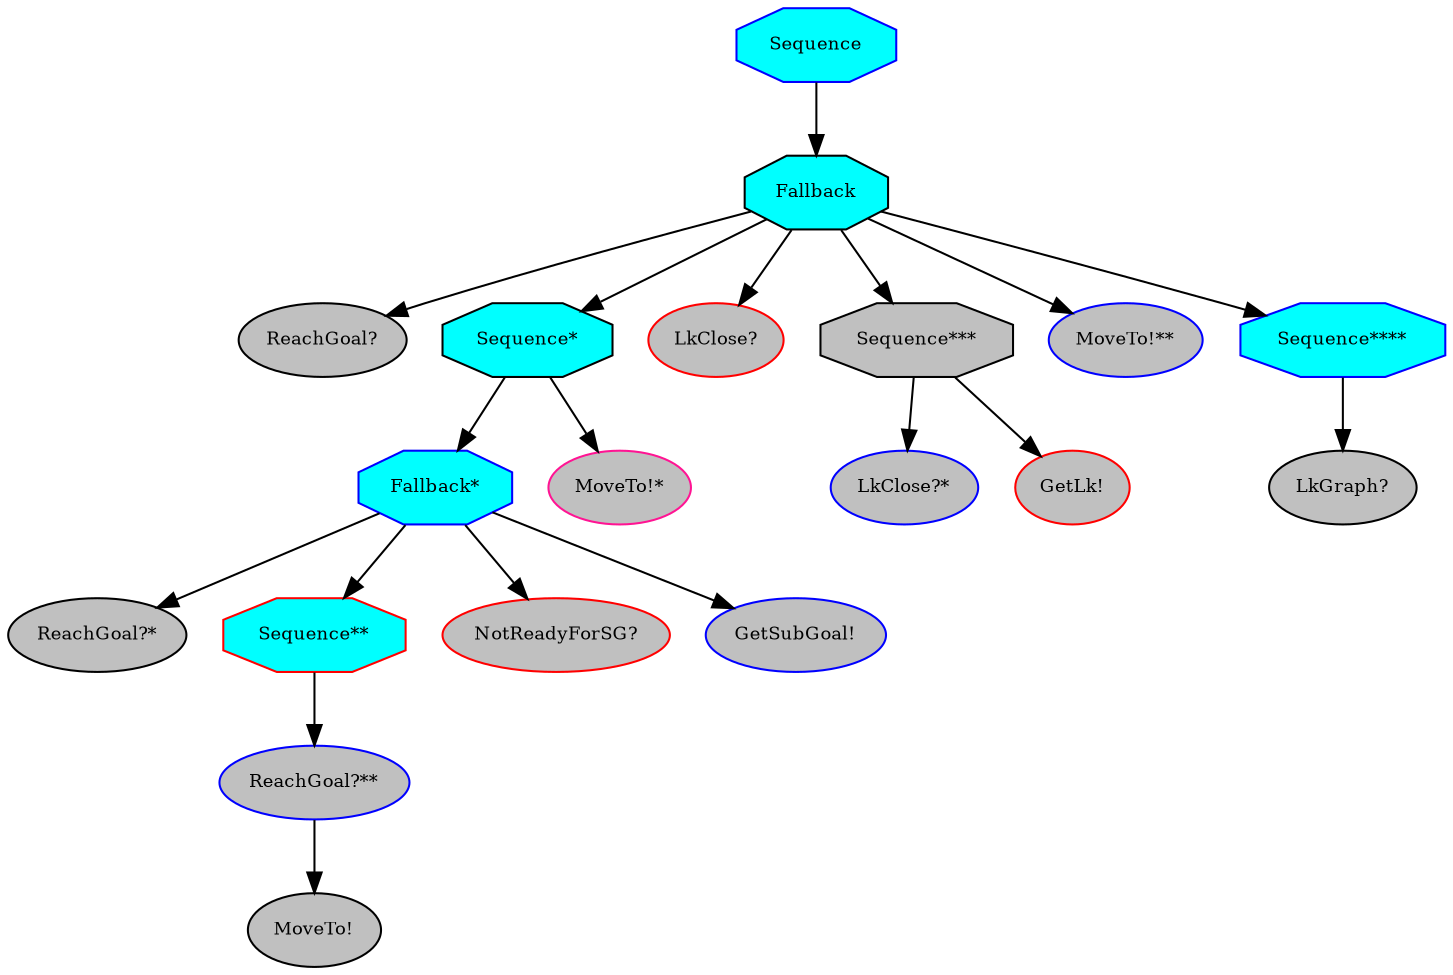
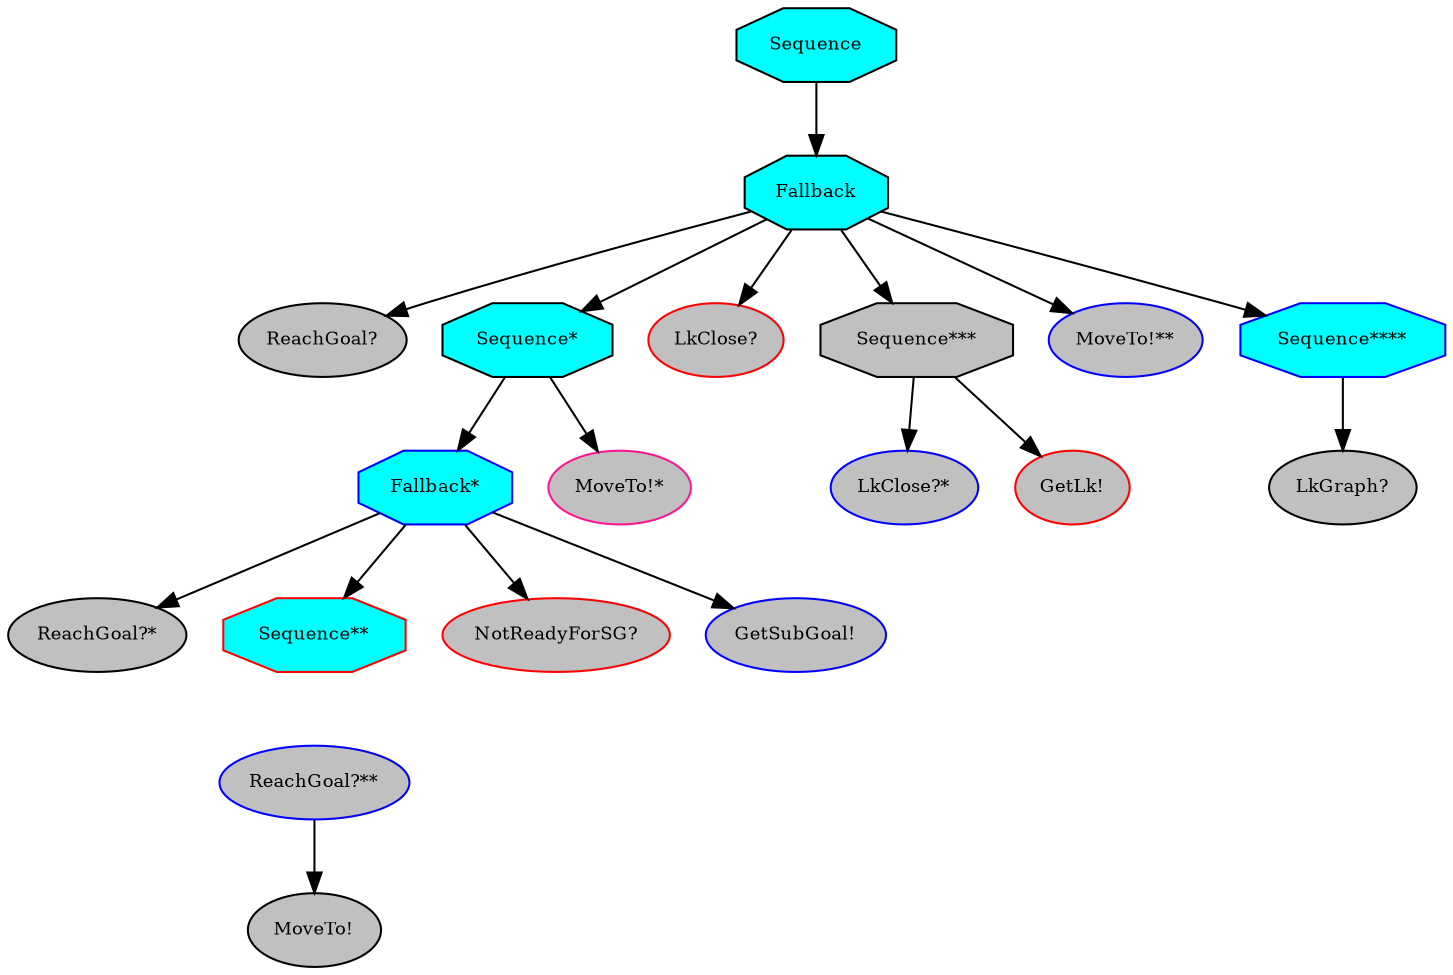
(816, 45) -> (816, 45)
(314, 699) -> none
